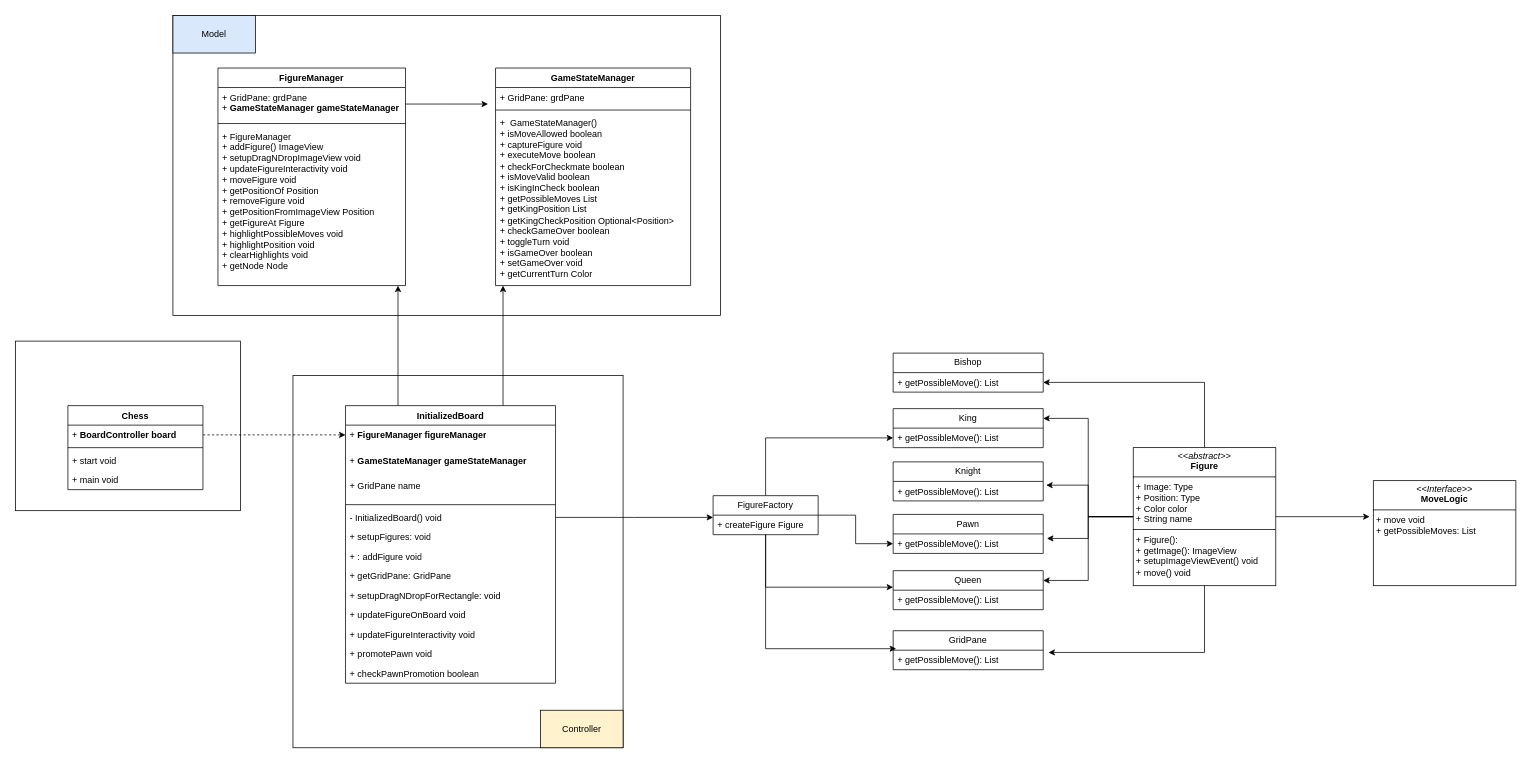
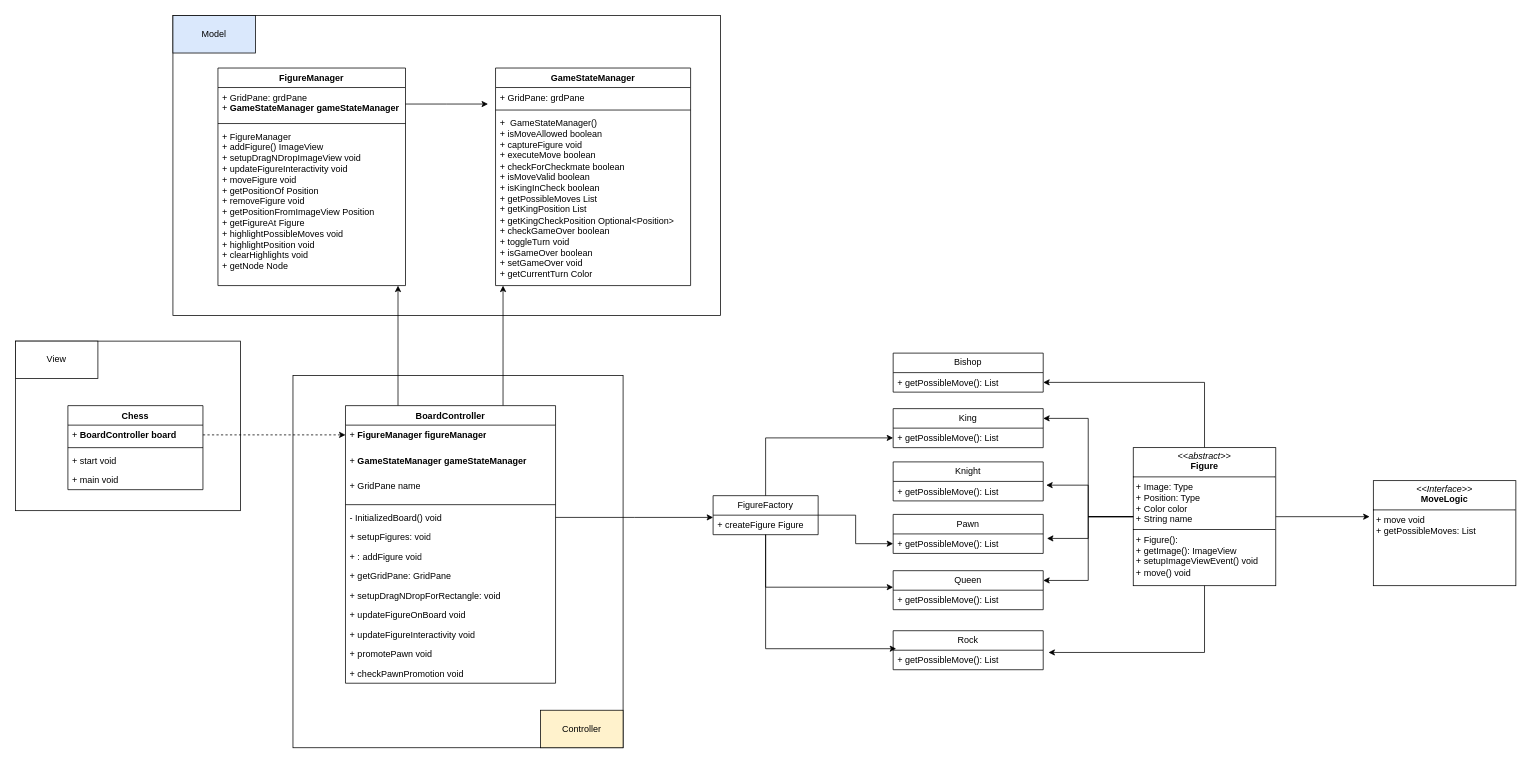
none -> (57, 360)
(450, 416) -> (450, 416)
(968, 640) -> (968, 640)
(416, 674) -> (408, 674)
